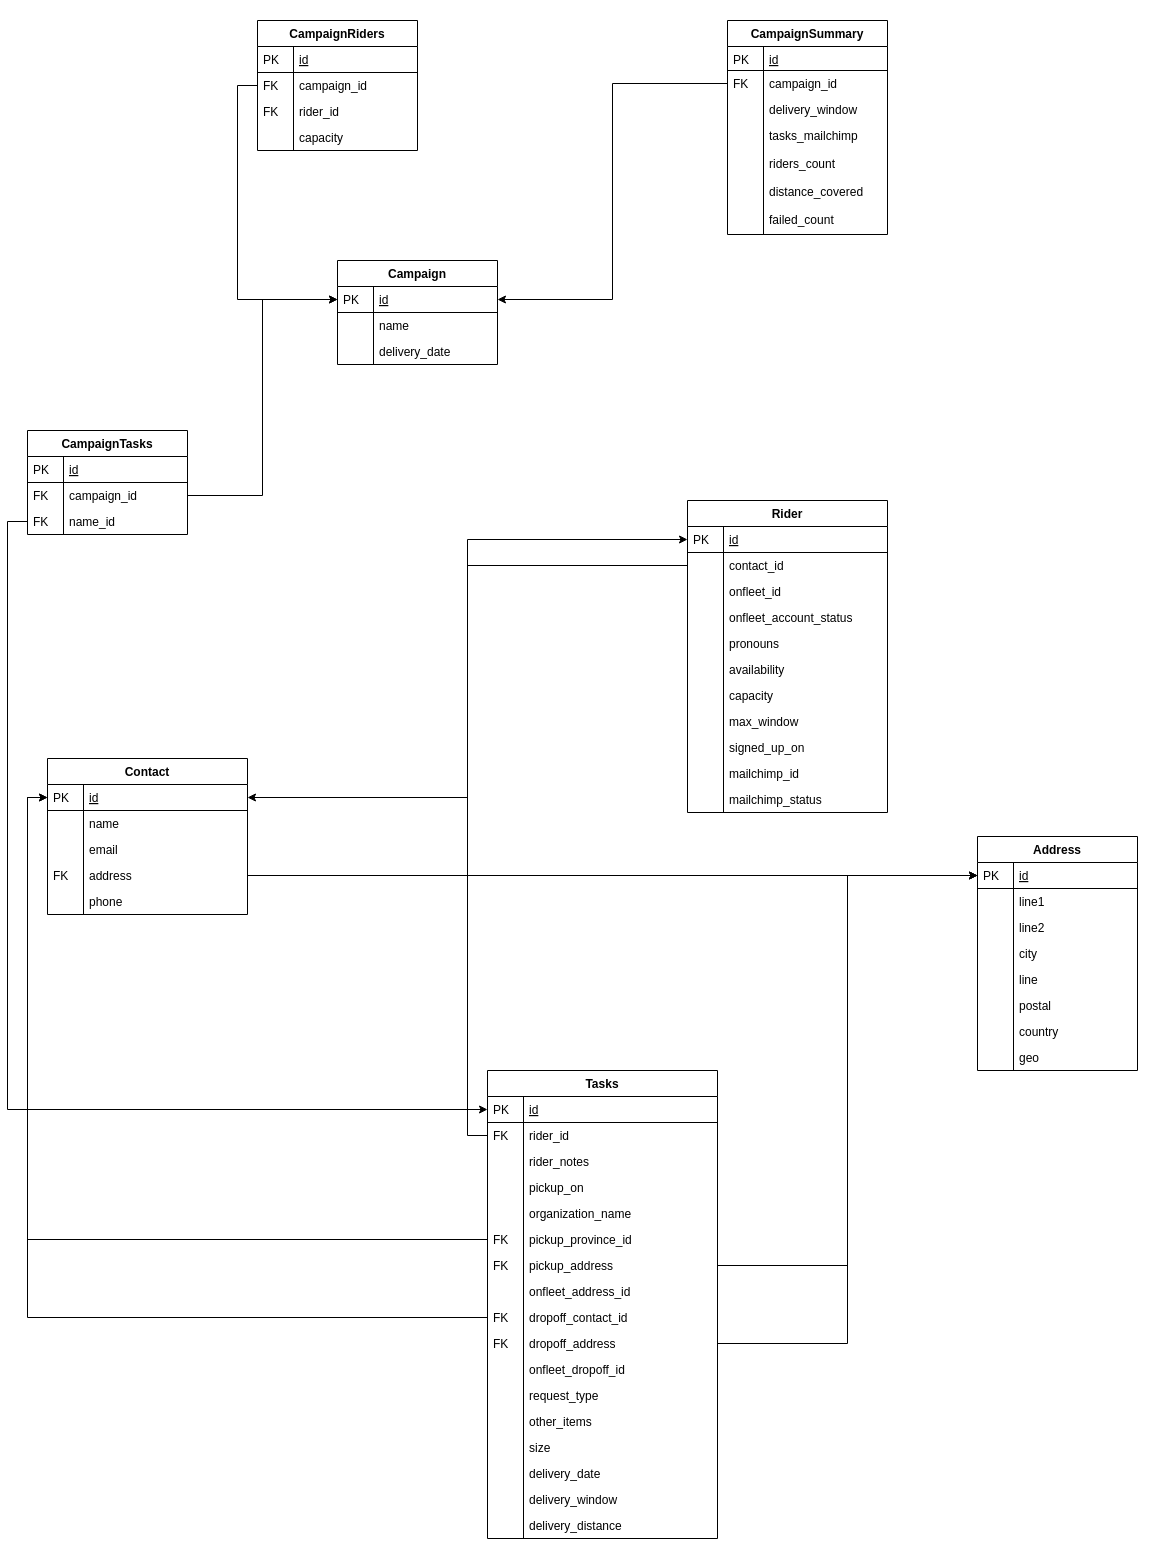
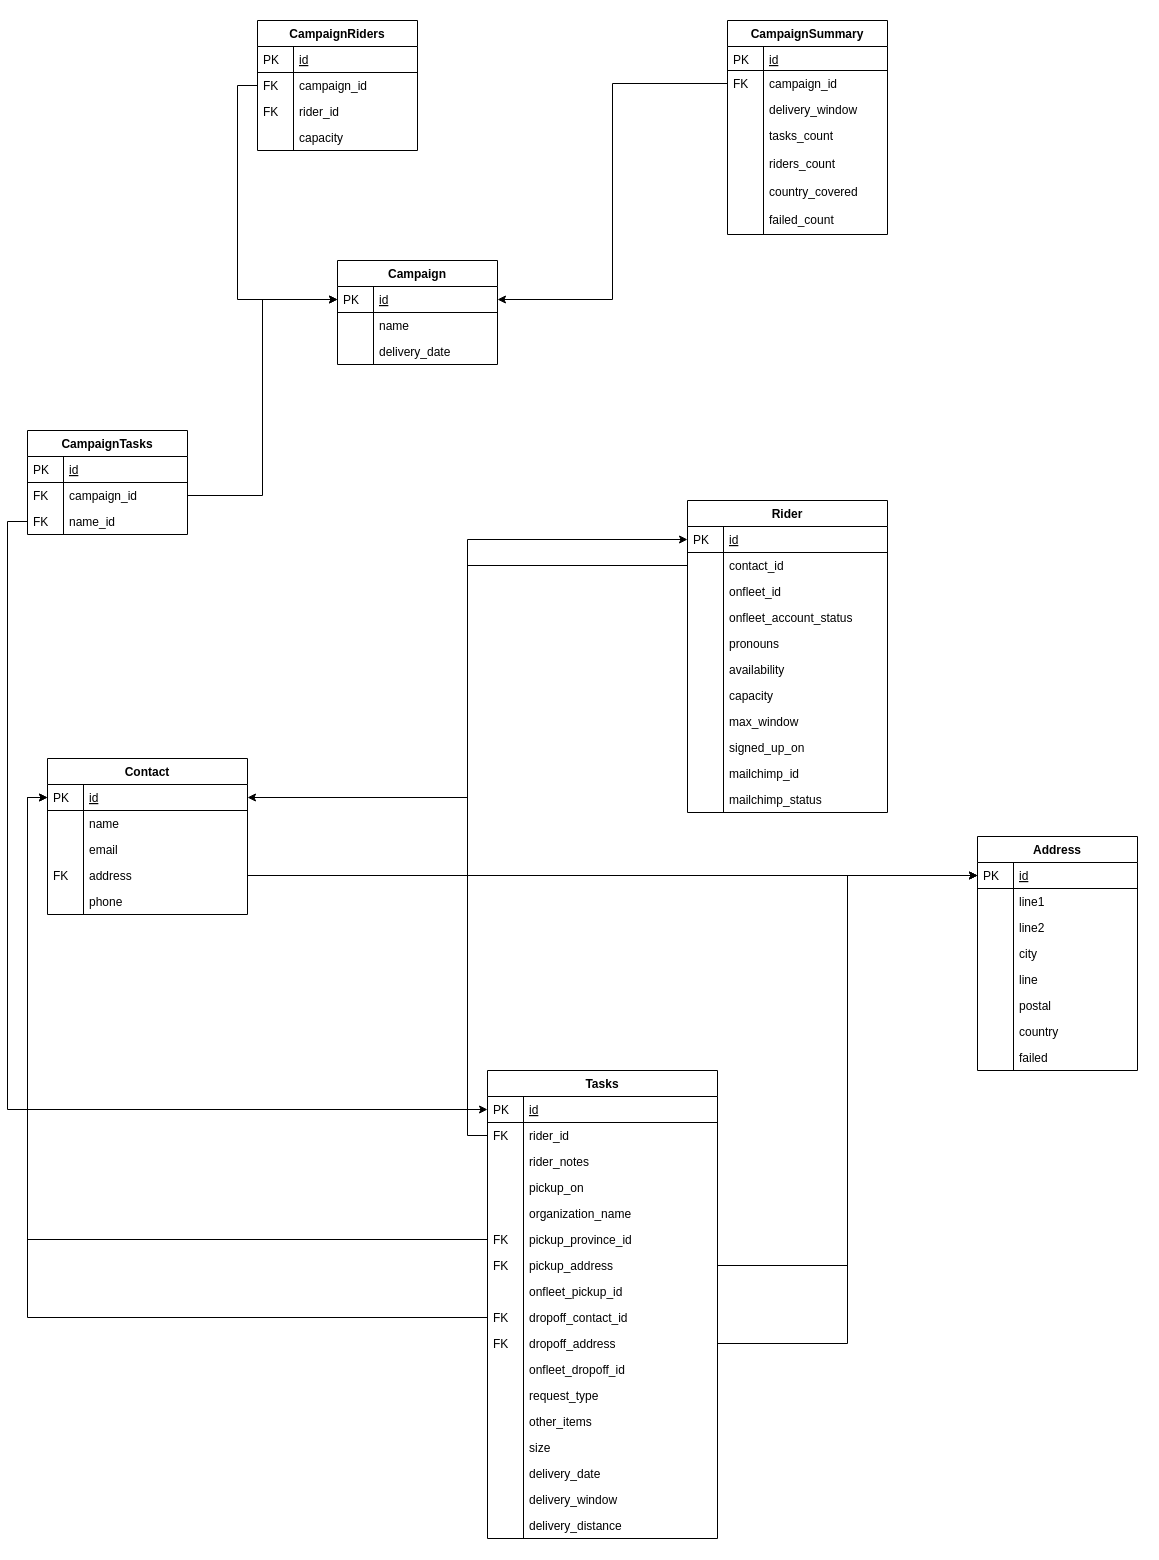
(815, 136) -> (806, 136)
(821, 192) -> (819, 192)
(1029, 1058) -> (1036, 1058)
(586, 1292) -> (581, 1292)
